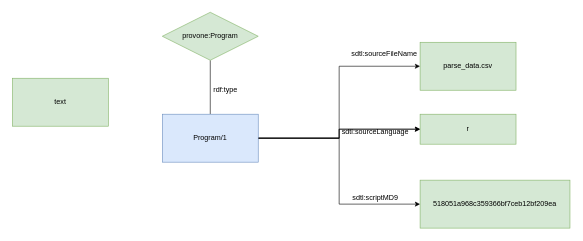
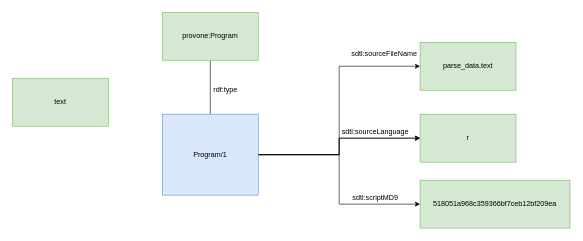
(210, 36) -> (210, 36)
(468, 66) -> (468, 66)
(468, 129) -> (468, 138)
(210, 138) -> (210, 155)
